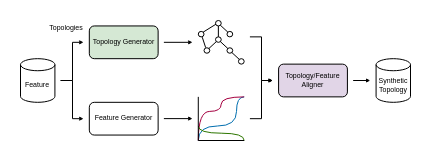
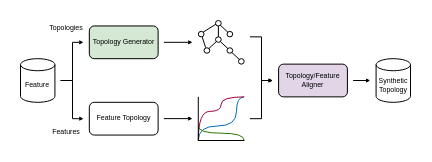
(124, 119) -> (124, 119)
none -> (66, 132)
